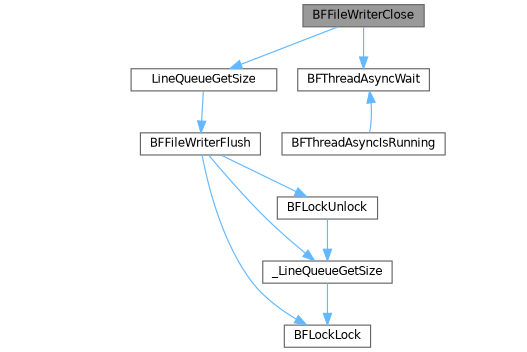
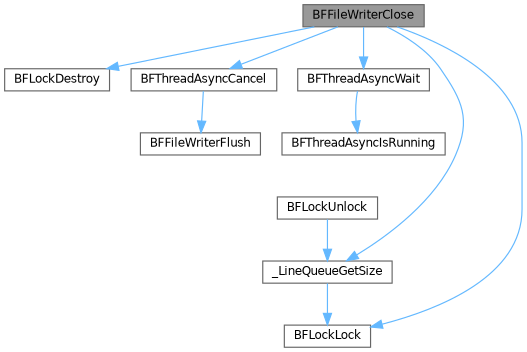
none -> (57, 80)
(204, 80) -> (204, 80)
(371, 118) -> (356, 106)
(259, 173) -> none
(255, 207) -> (459, 146)
(232, 248) -> (522, 183)
